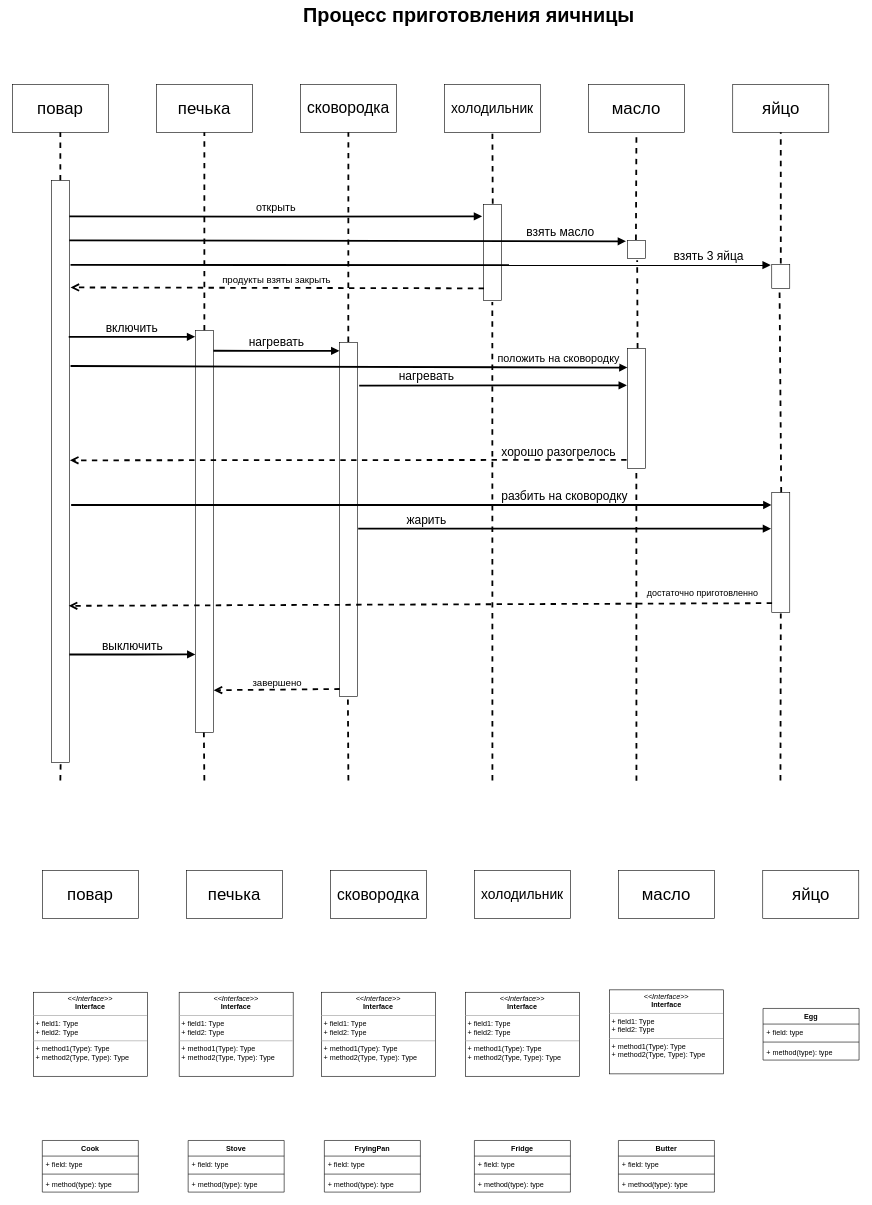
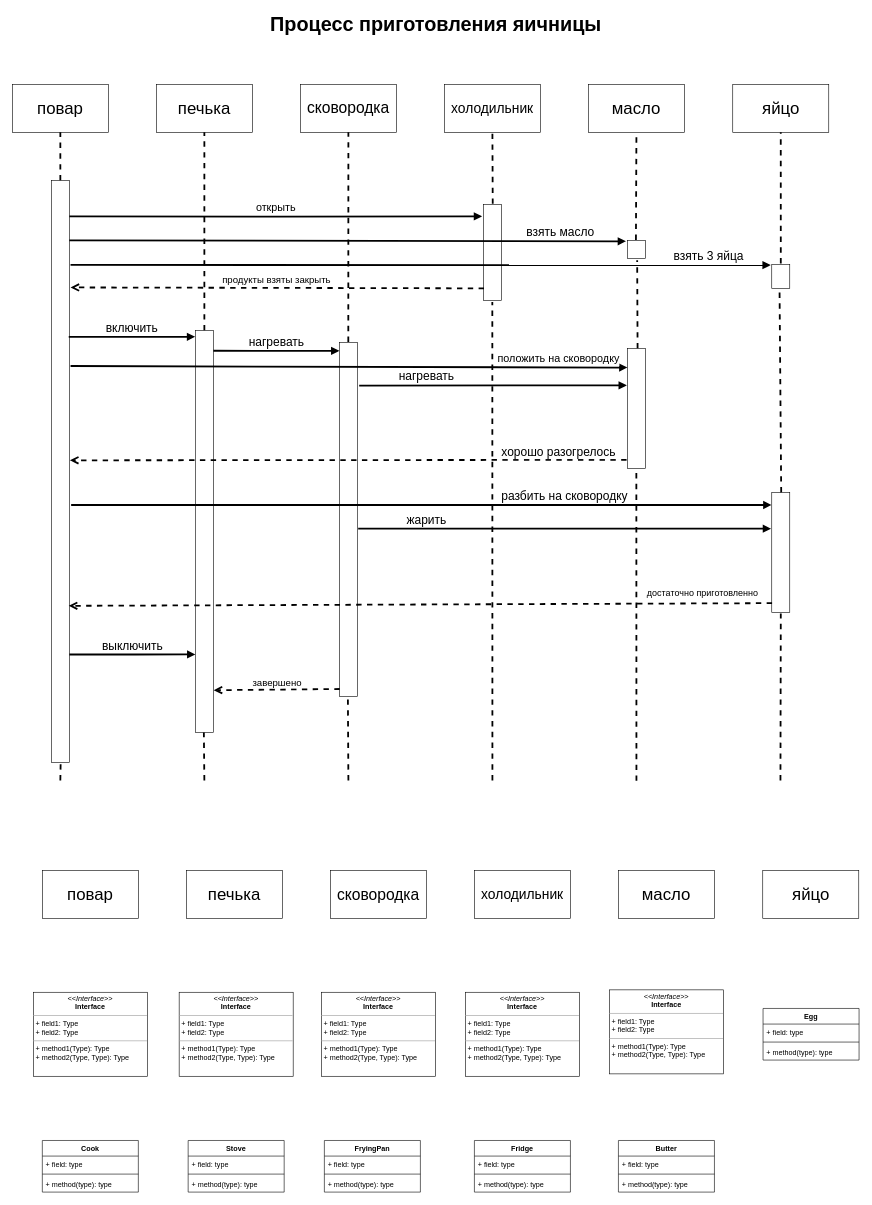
(471, 15) -> (438, 24)
